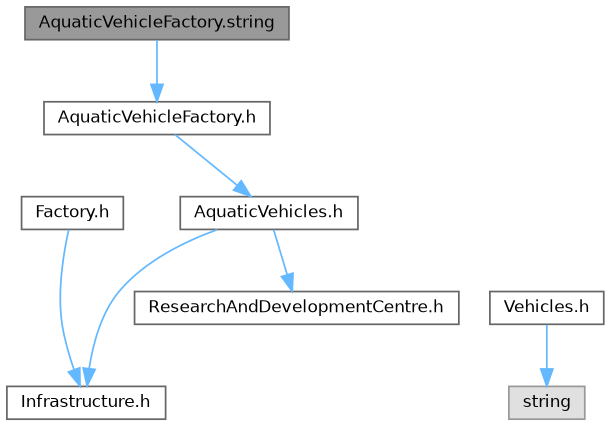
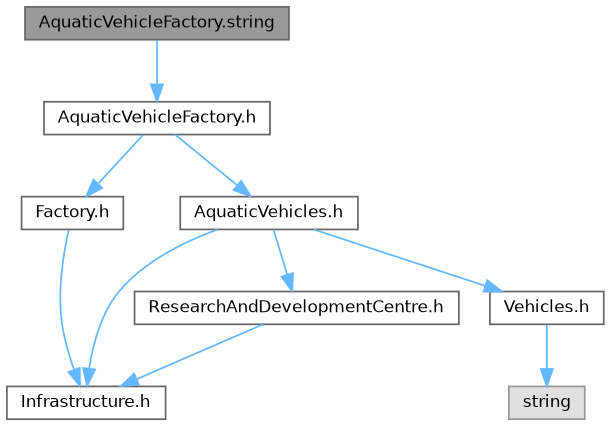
none -> (121, 159)
none -> (399, 258)
none -> (200, 352)
